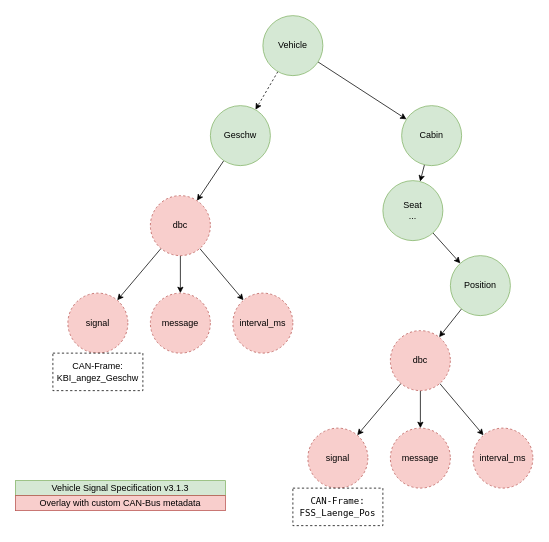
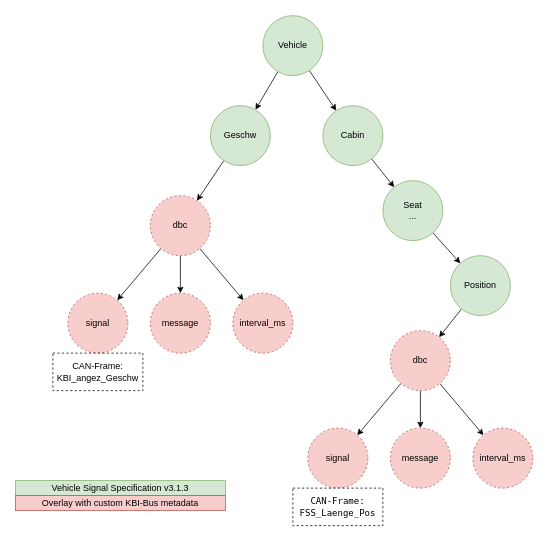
(268, 88) -> (268, 88)
(432, 135) -> (353, 135)
(120, 503) -> (120, 503)
